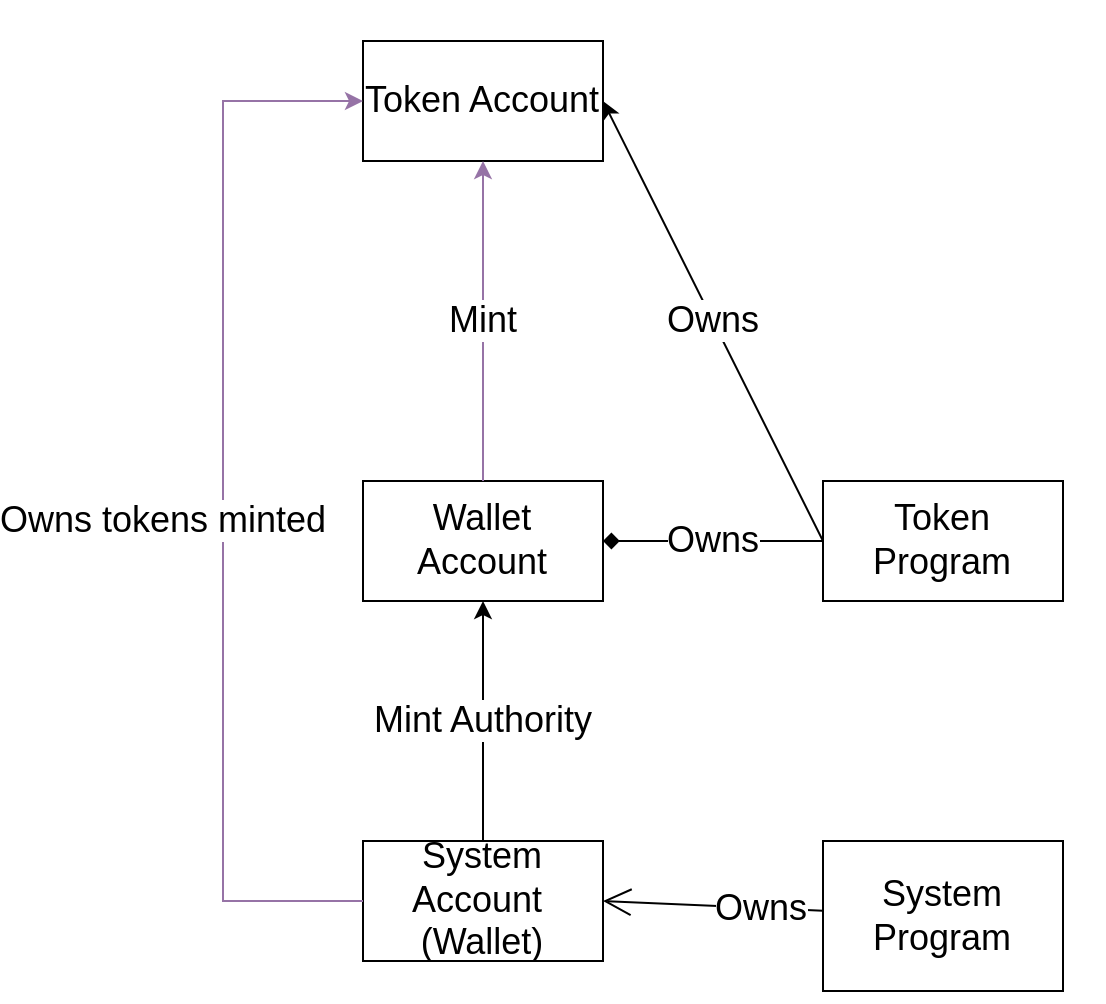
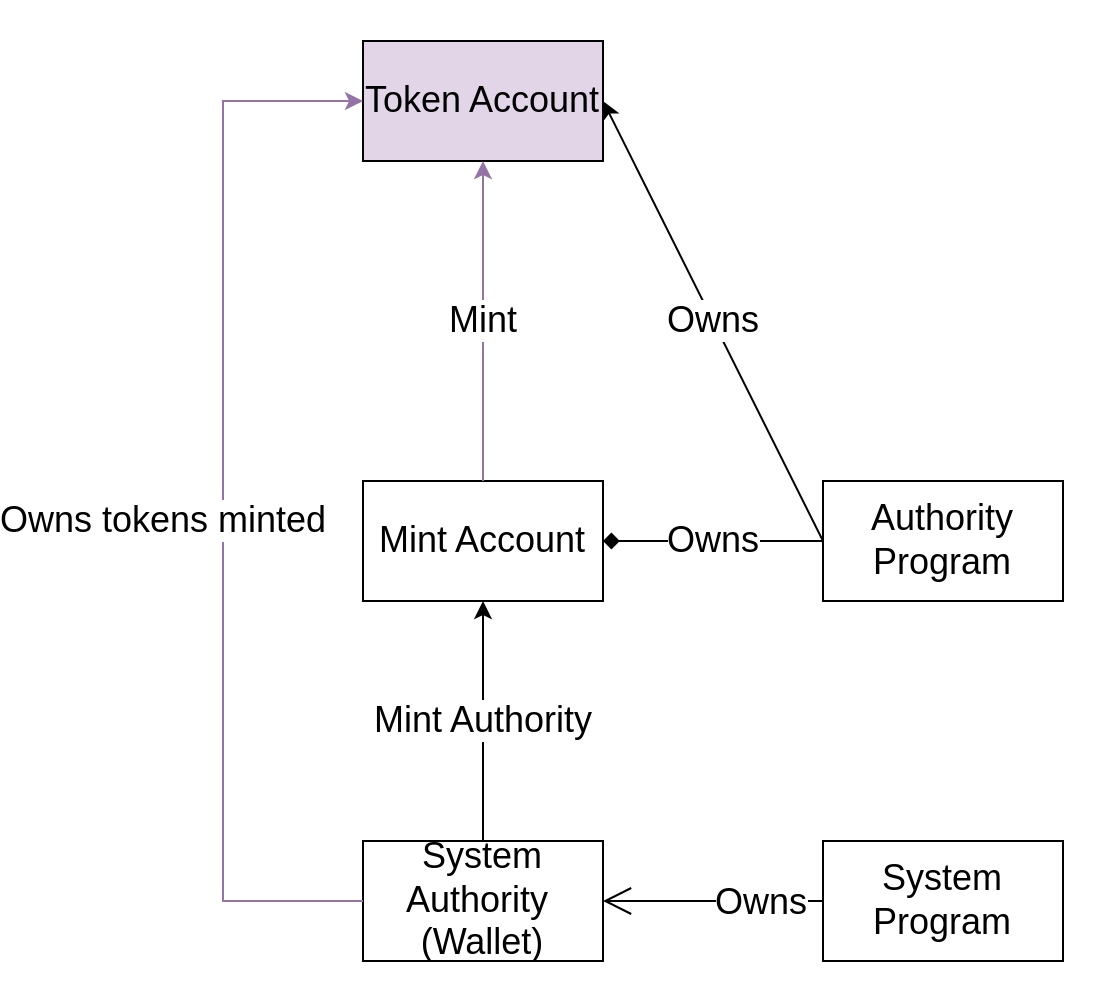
(483, 101) -> (483, 101)
(483, 541) -> (483, 541)
(943, 541) -> (943, 541)
(483, 901) -> (483, 901)
(943, 916) -> (943, 901)
